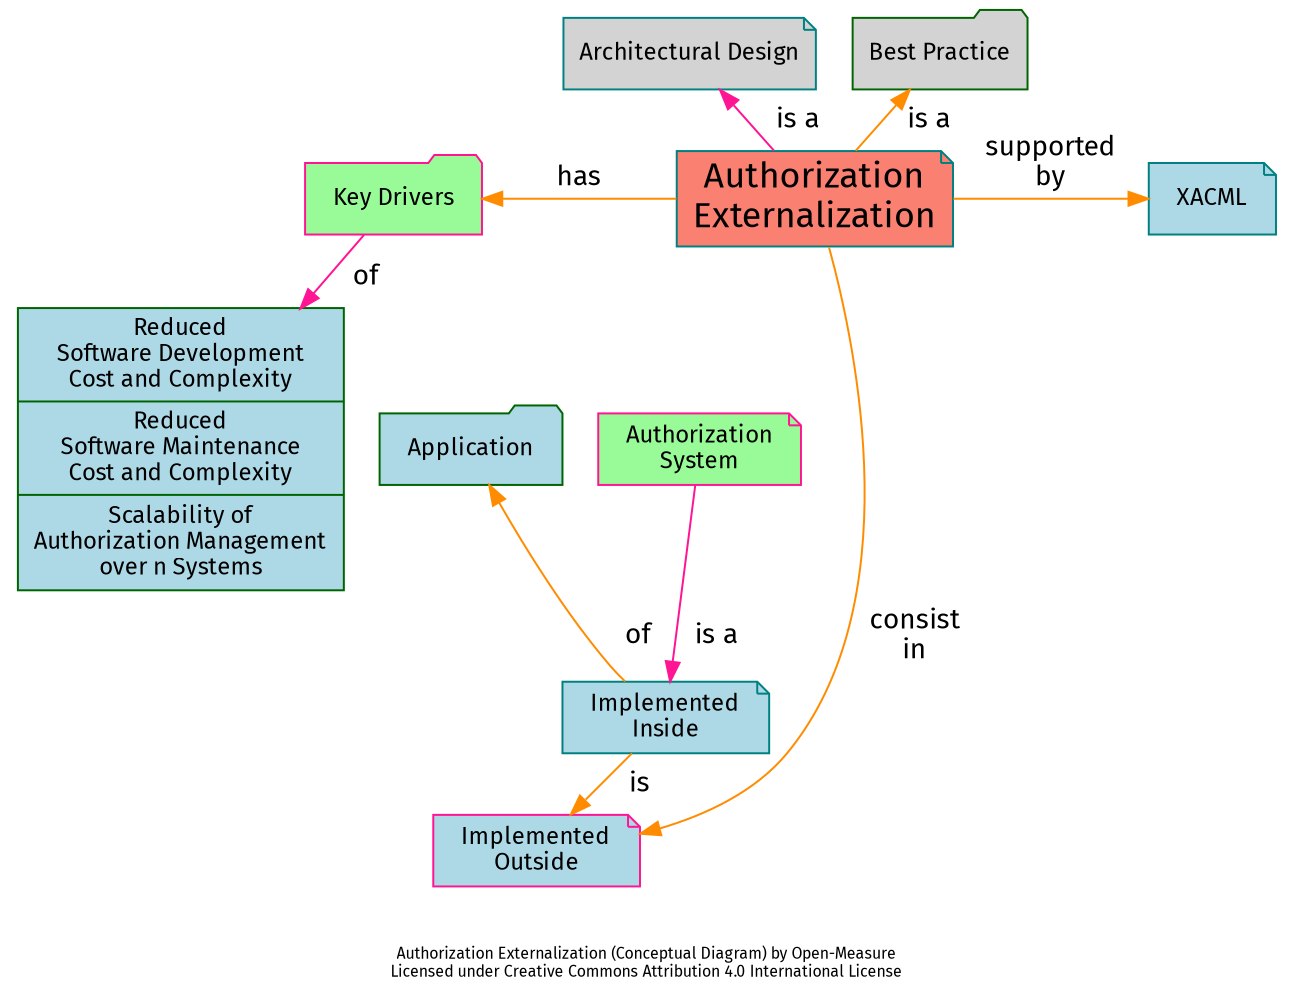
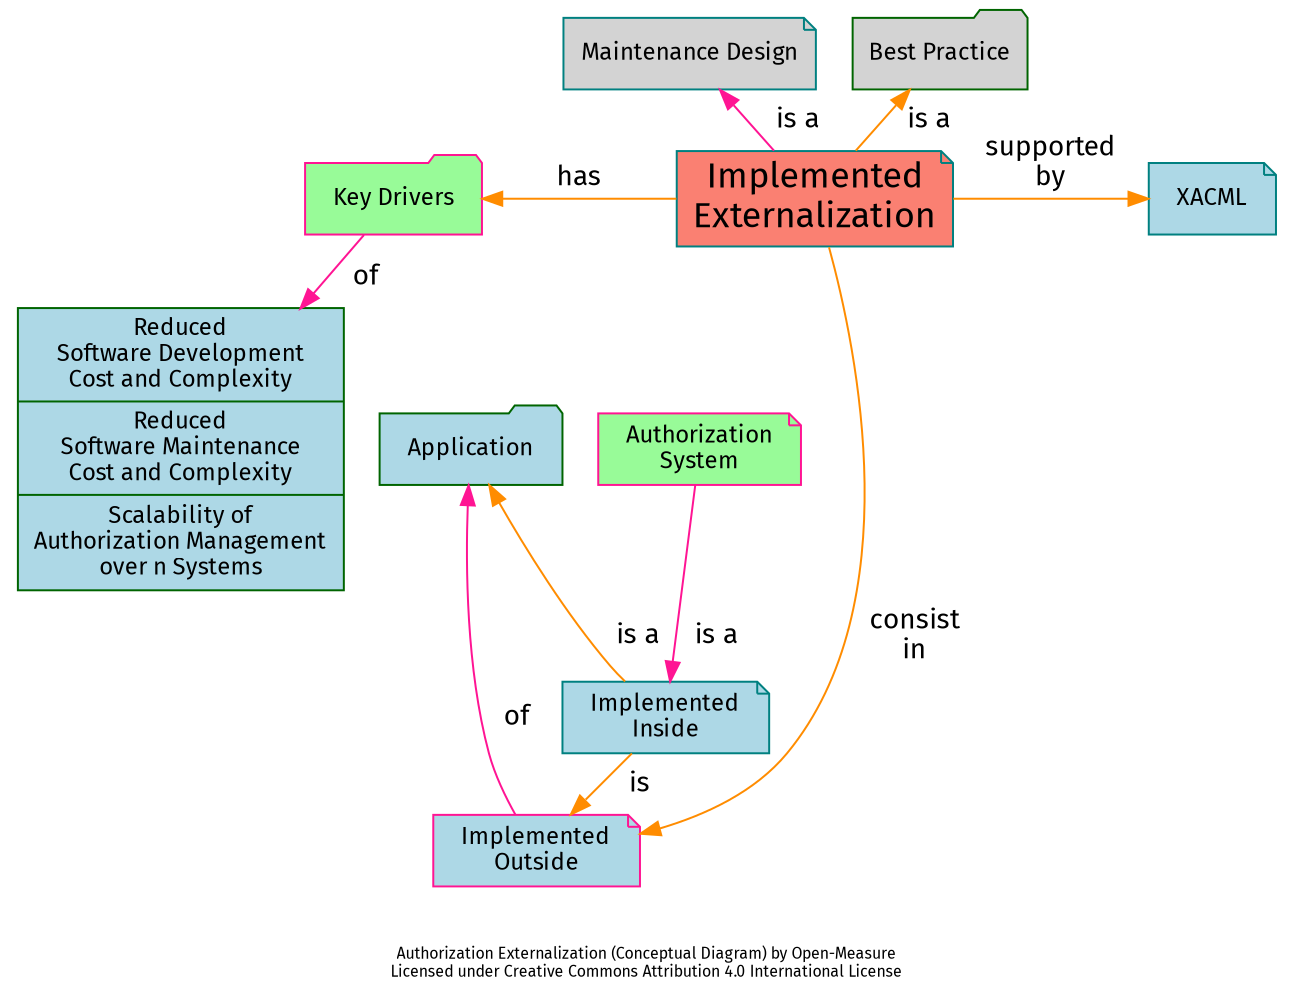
(690, 54) -> (690, 54)
(815, 199) -> (815, 199)
(638, 636) -> (638, 636)
none -> (473, 663)
